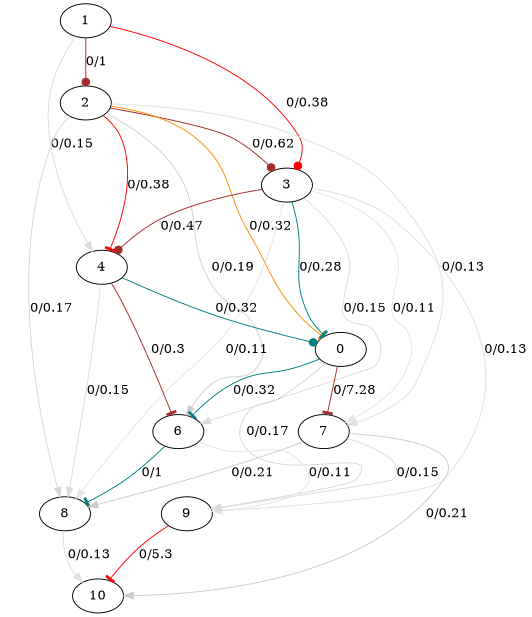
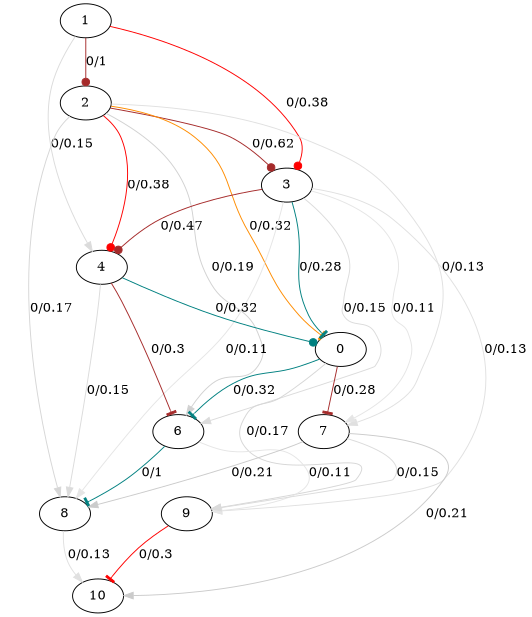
(127, 178) -> (127, 178)
(355, 391) -> (355, 391)
(156, 555) -> (156, 555)
